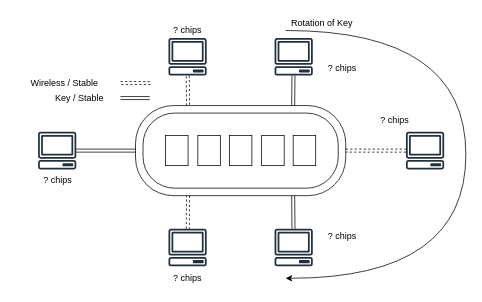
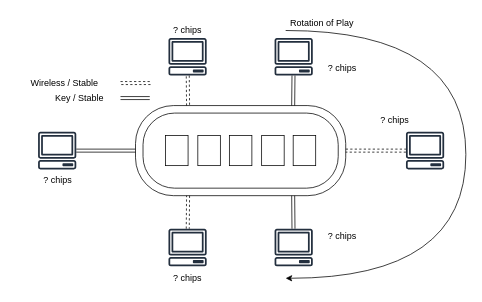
(322, 23) -> (322, 23)
